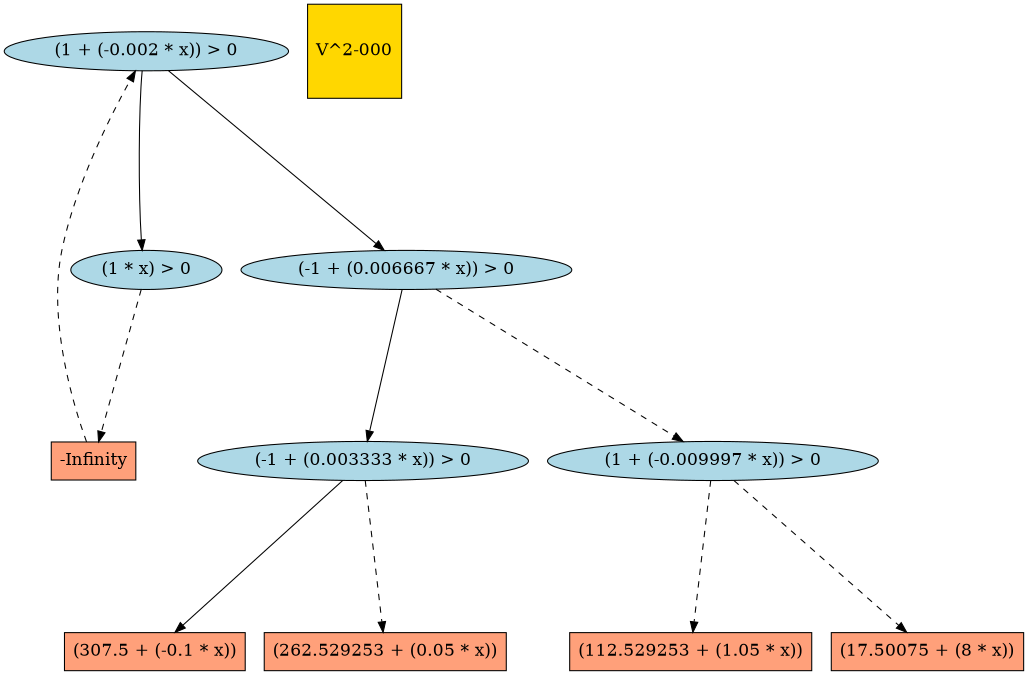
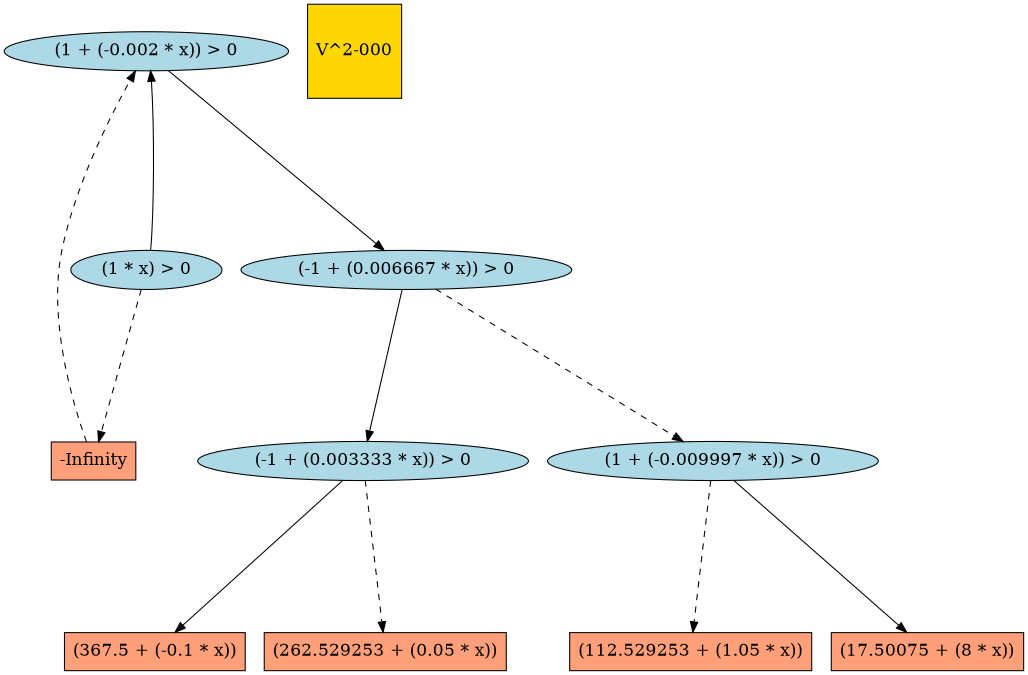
(139, 155) -> (153, 166)
(816, 553) -> (816, 553)
(155, 652) -> (155, 652)
